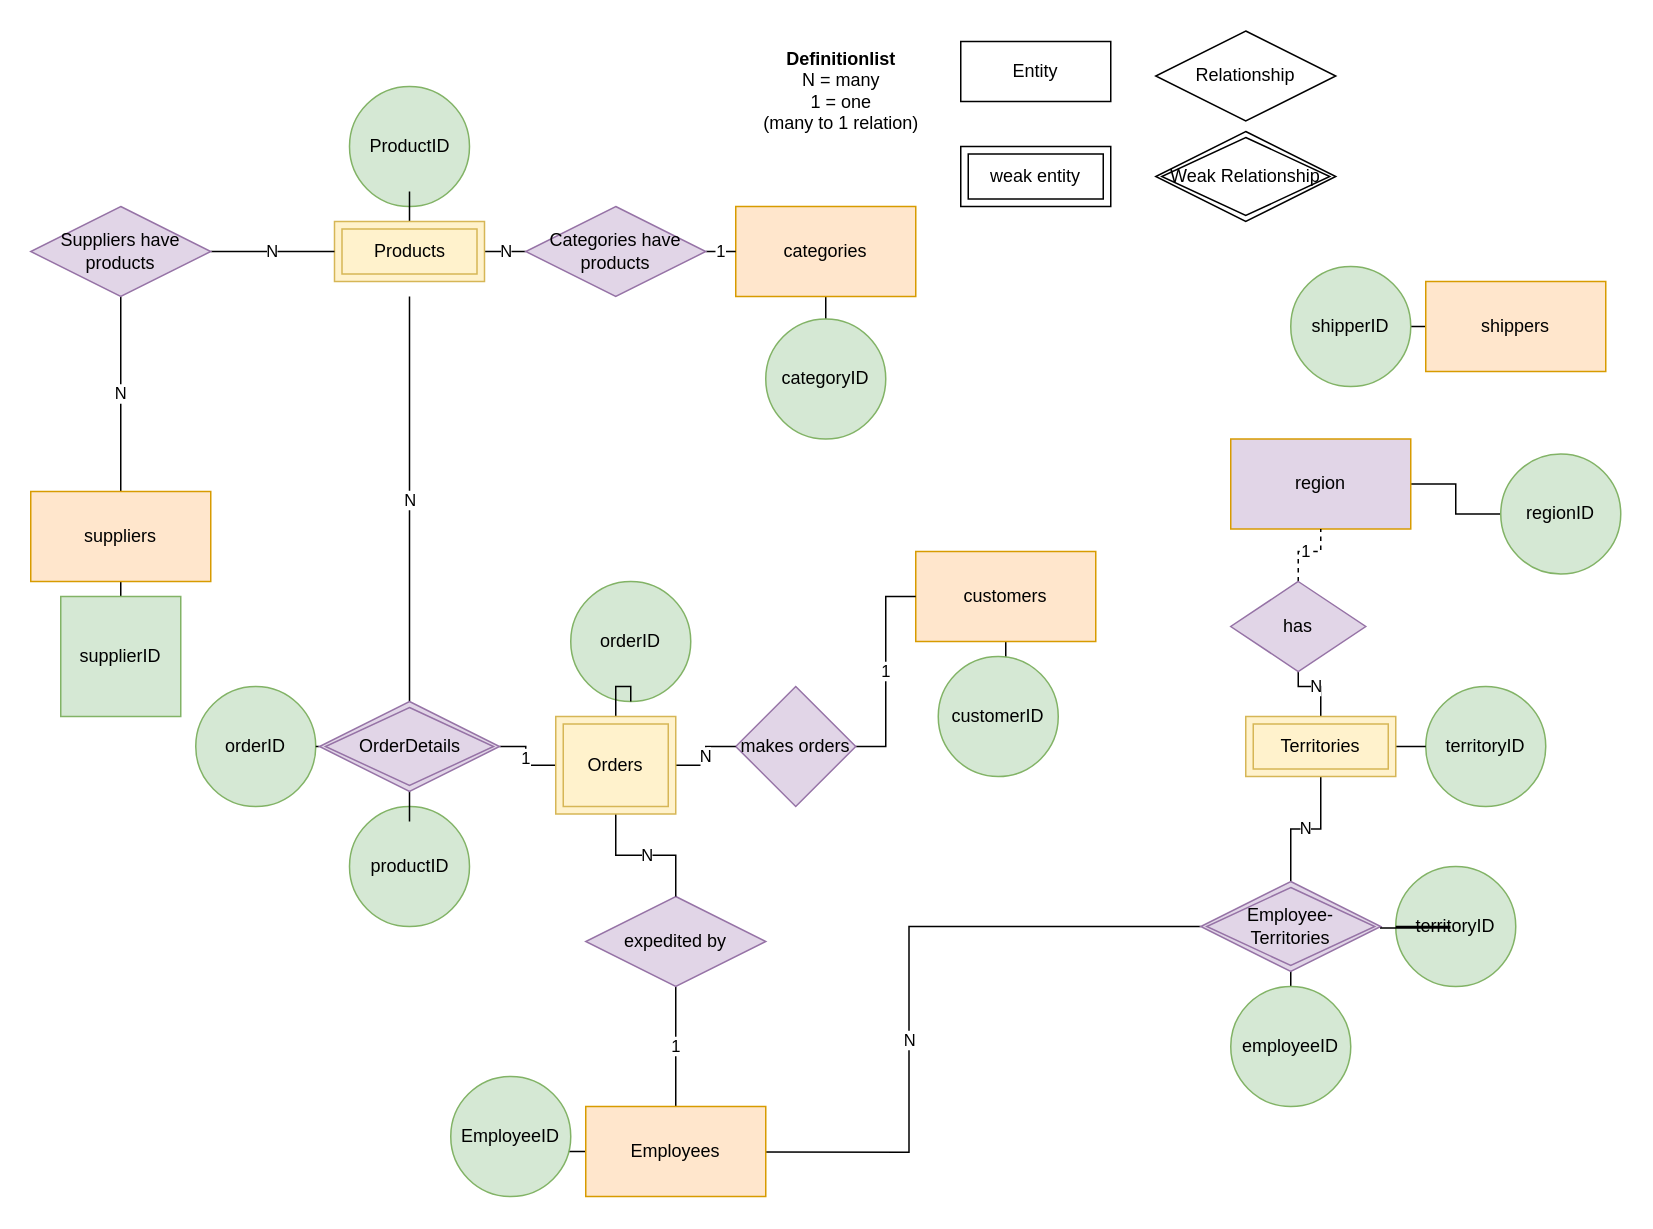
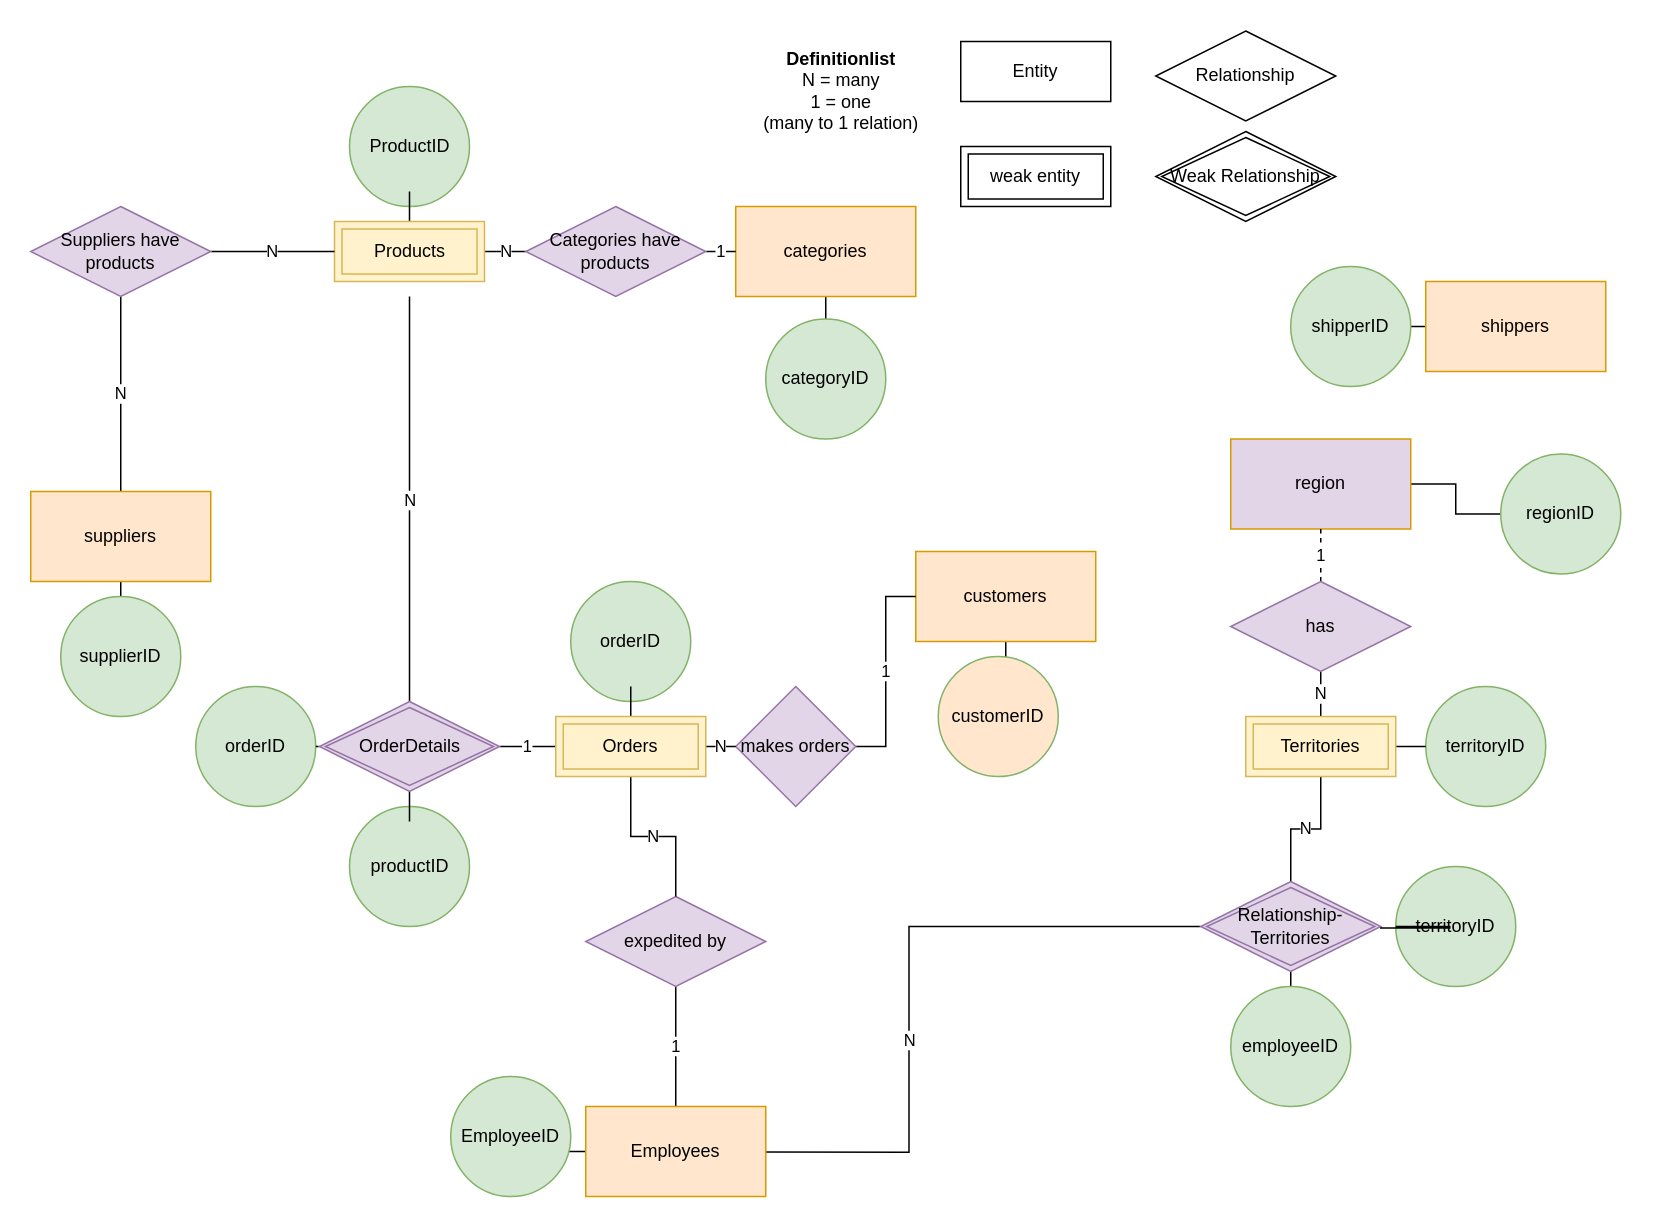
(1298, 626) -> (1321, 626)
(121, 656) -> (121, 656)
(998, 716) -> (998, 716)
(616, 765) -> (631, 746)
(1291, 926) -> (1291, 926)
